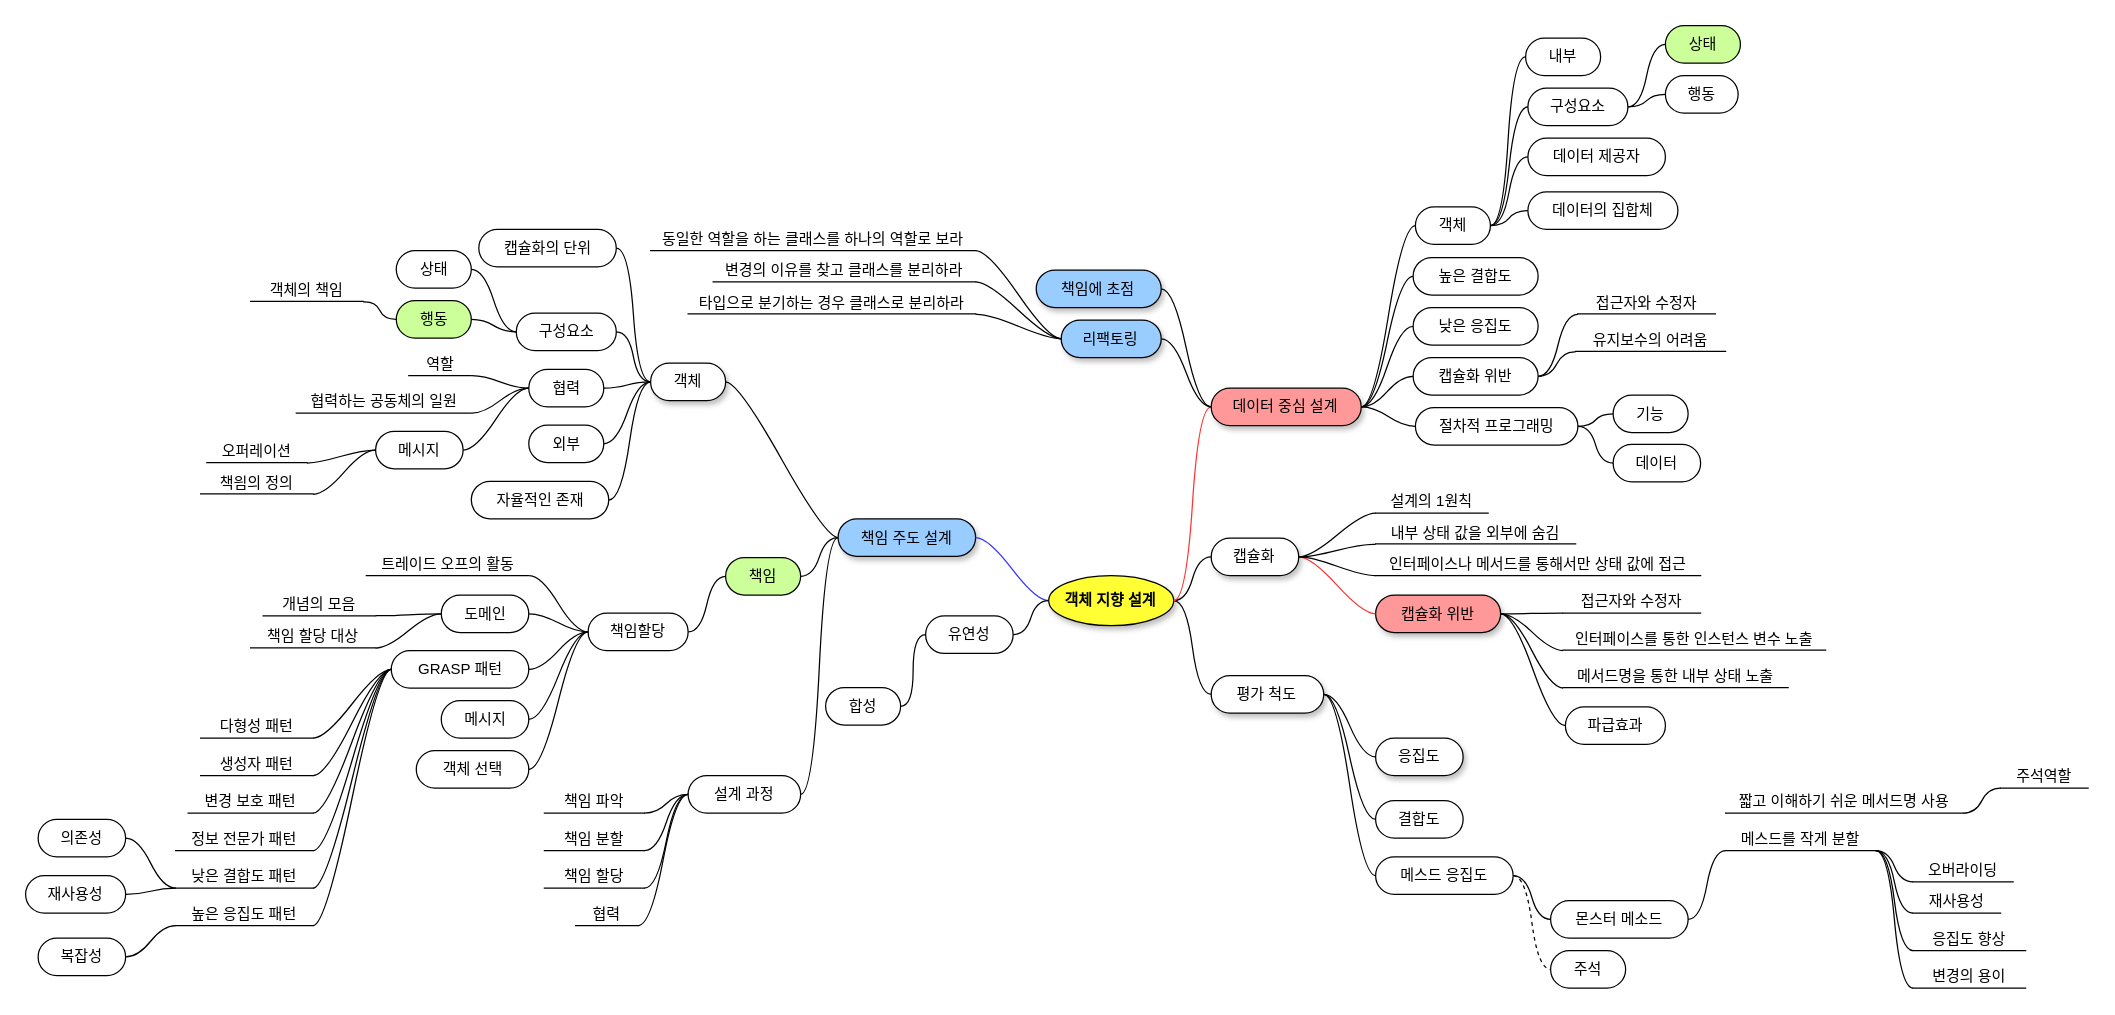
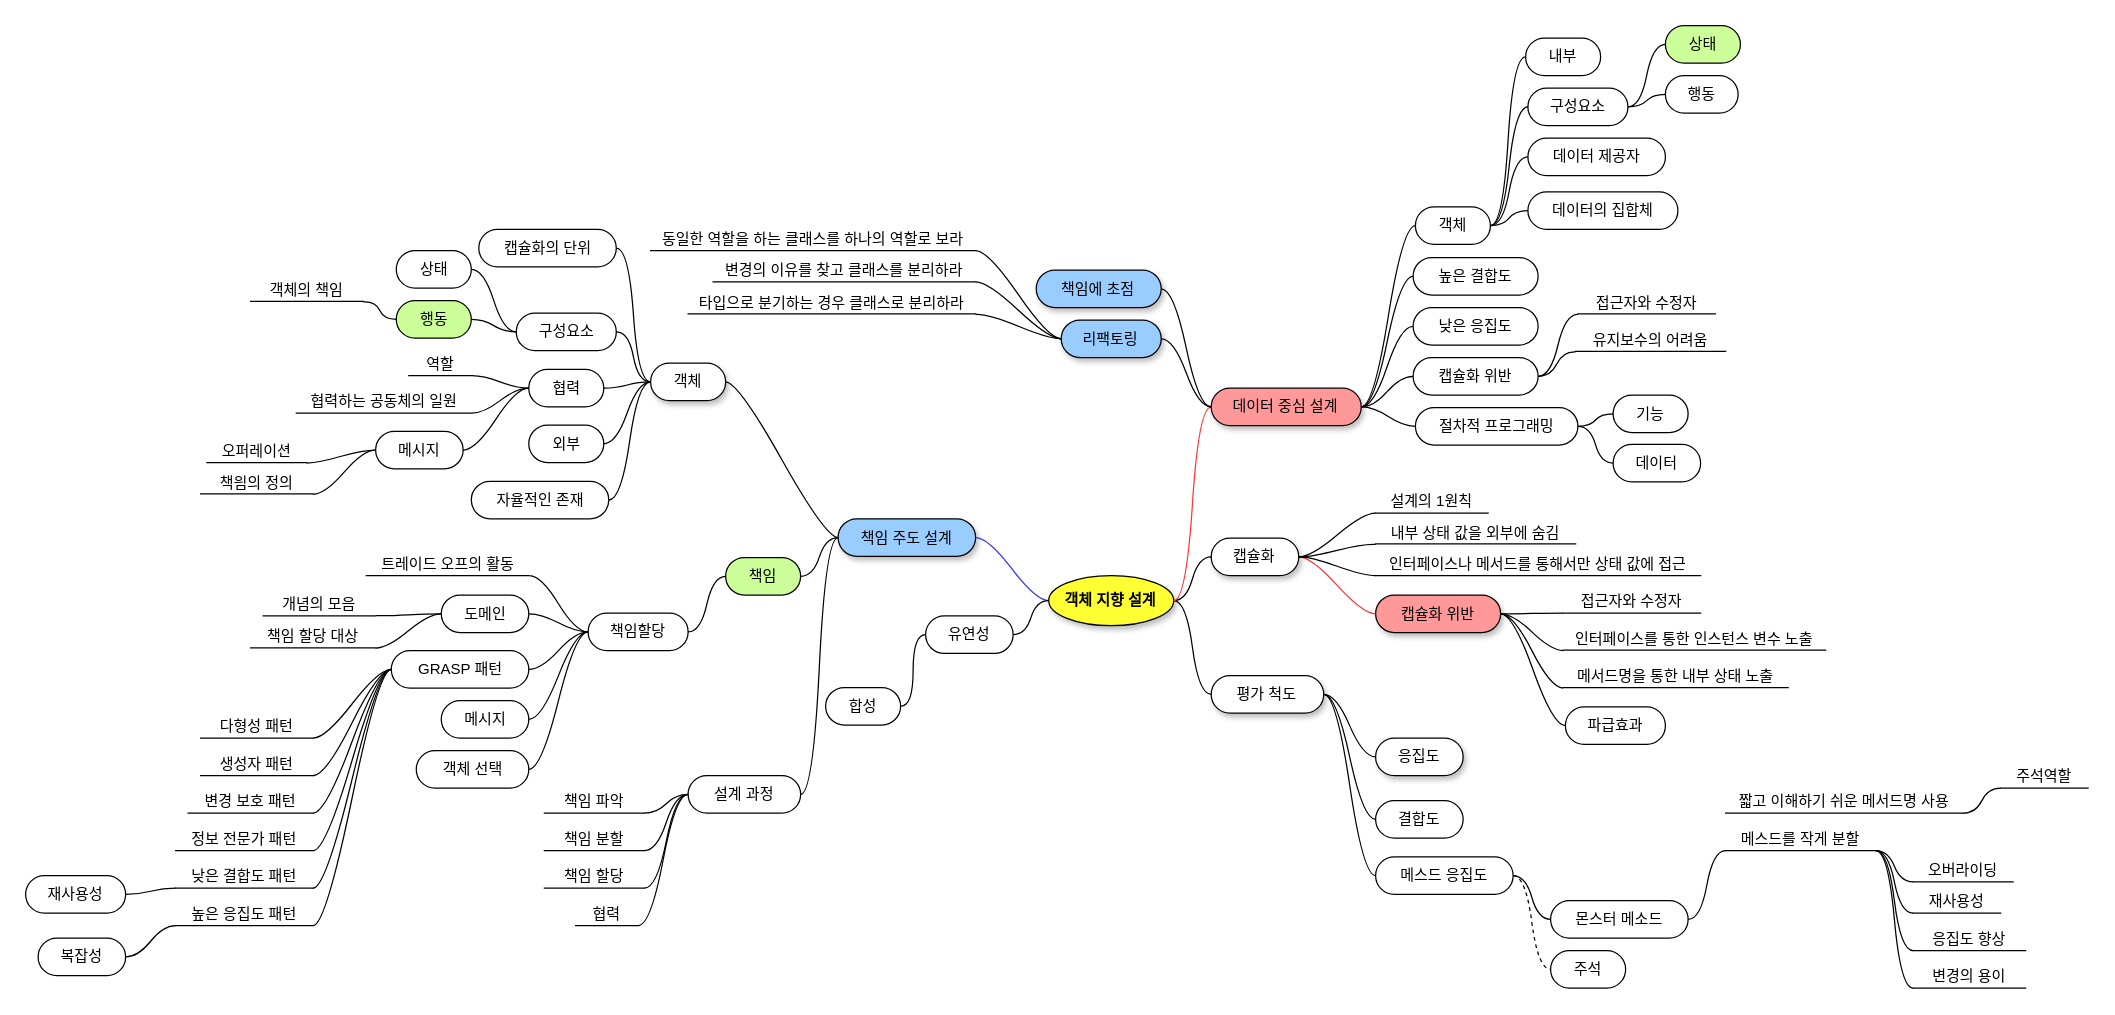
(82, 838) -> none
(149, 860) -> none
